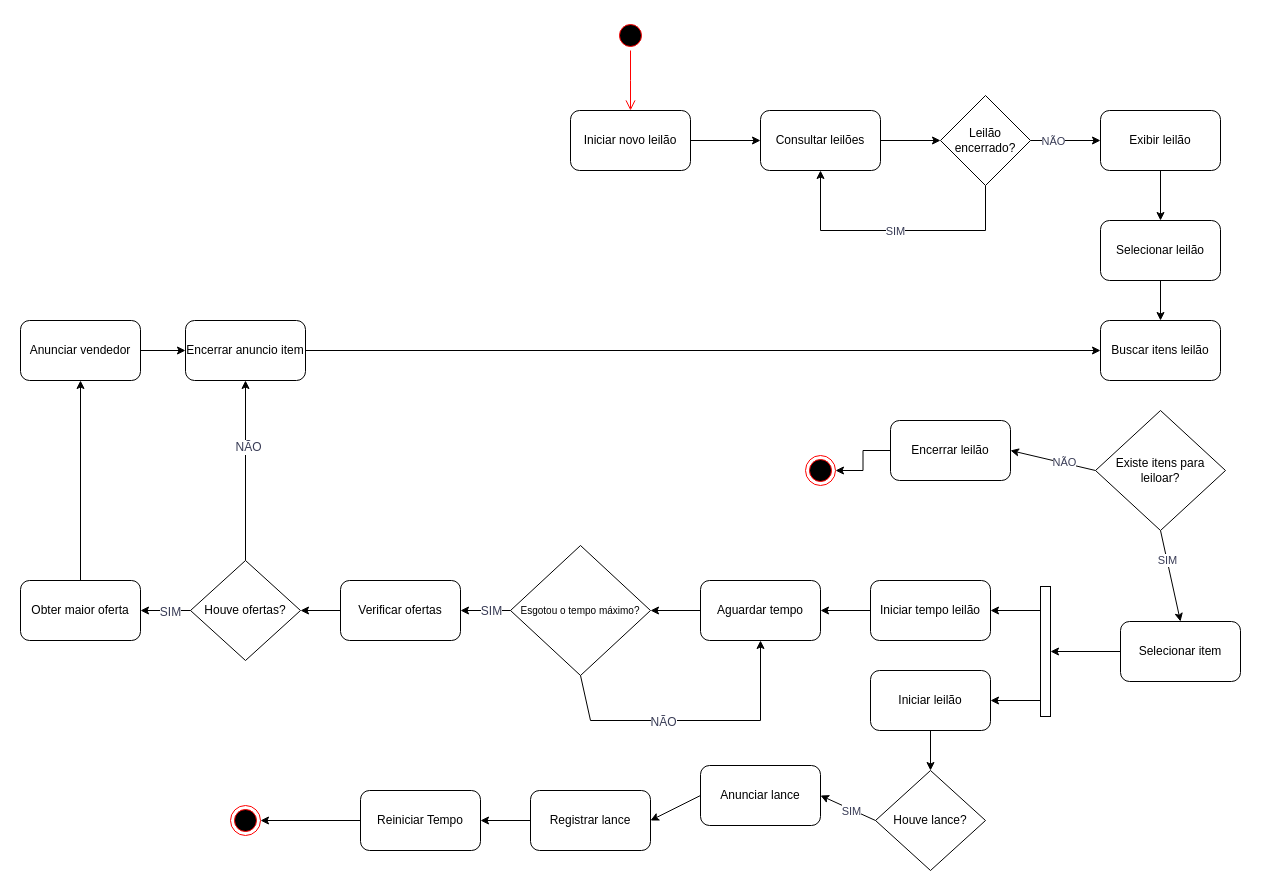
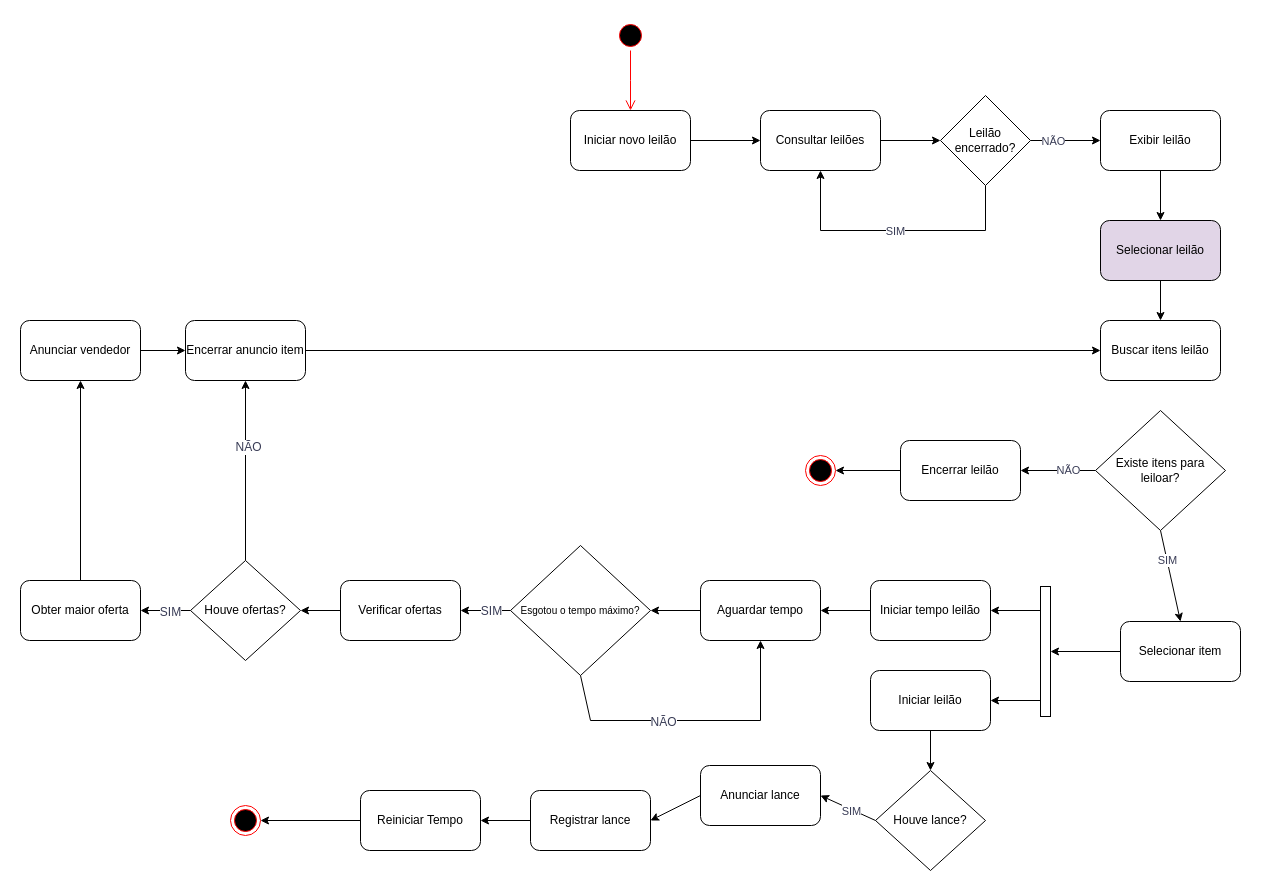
(1161, 251) -> (1161, 251)
(951, 451) -> (961, 471)
